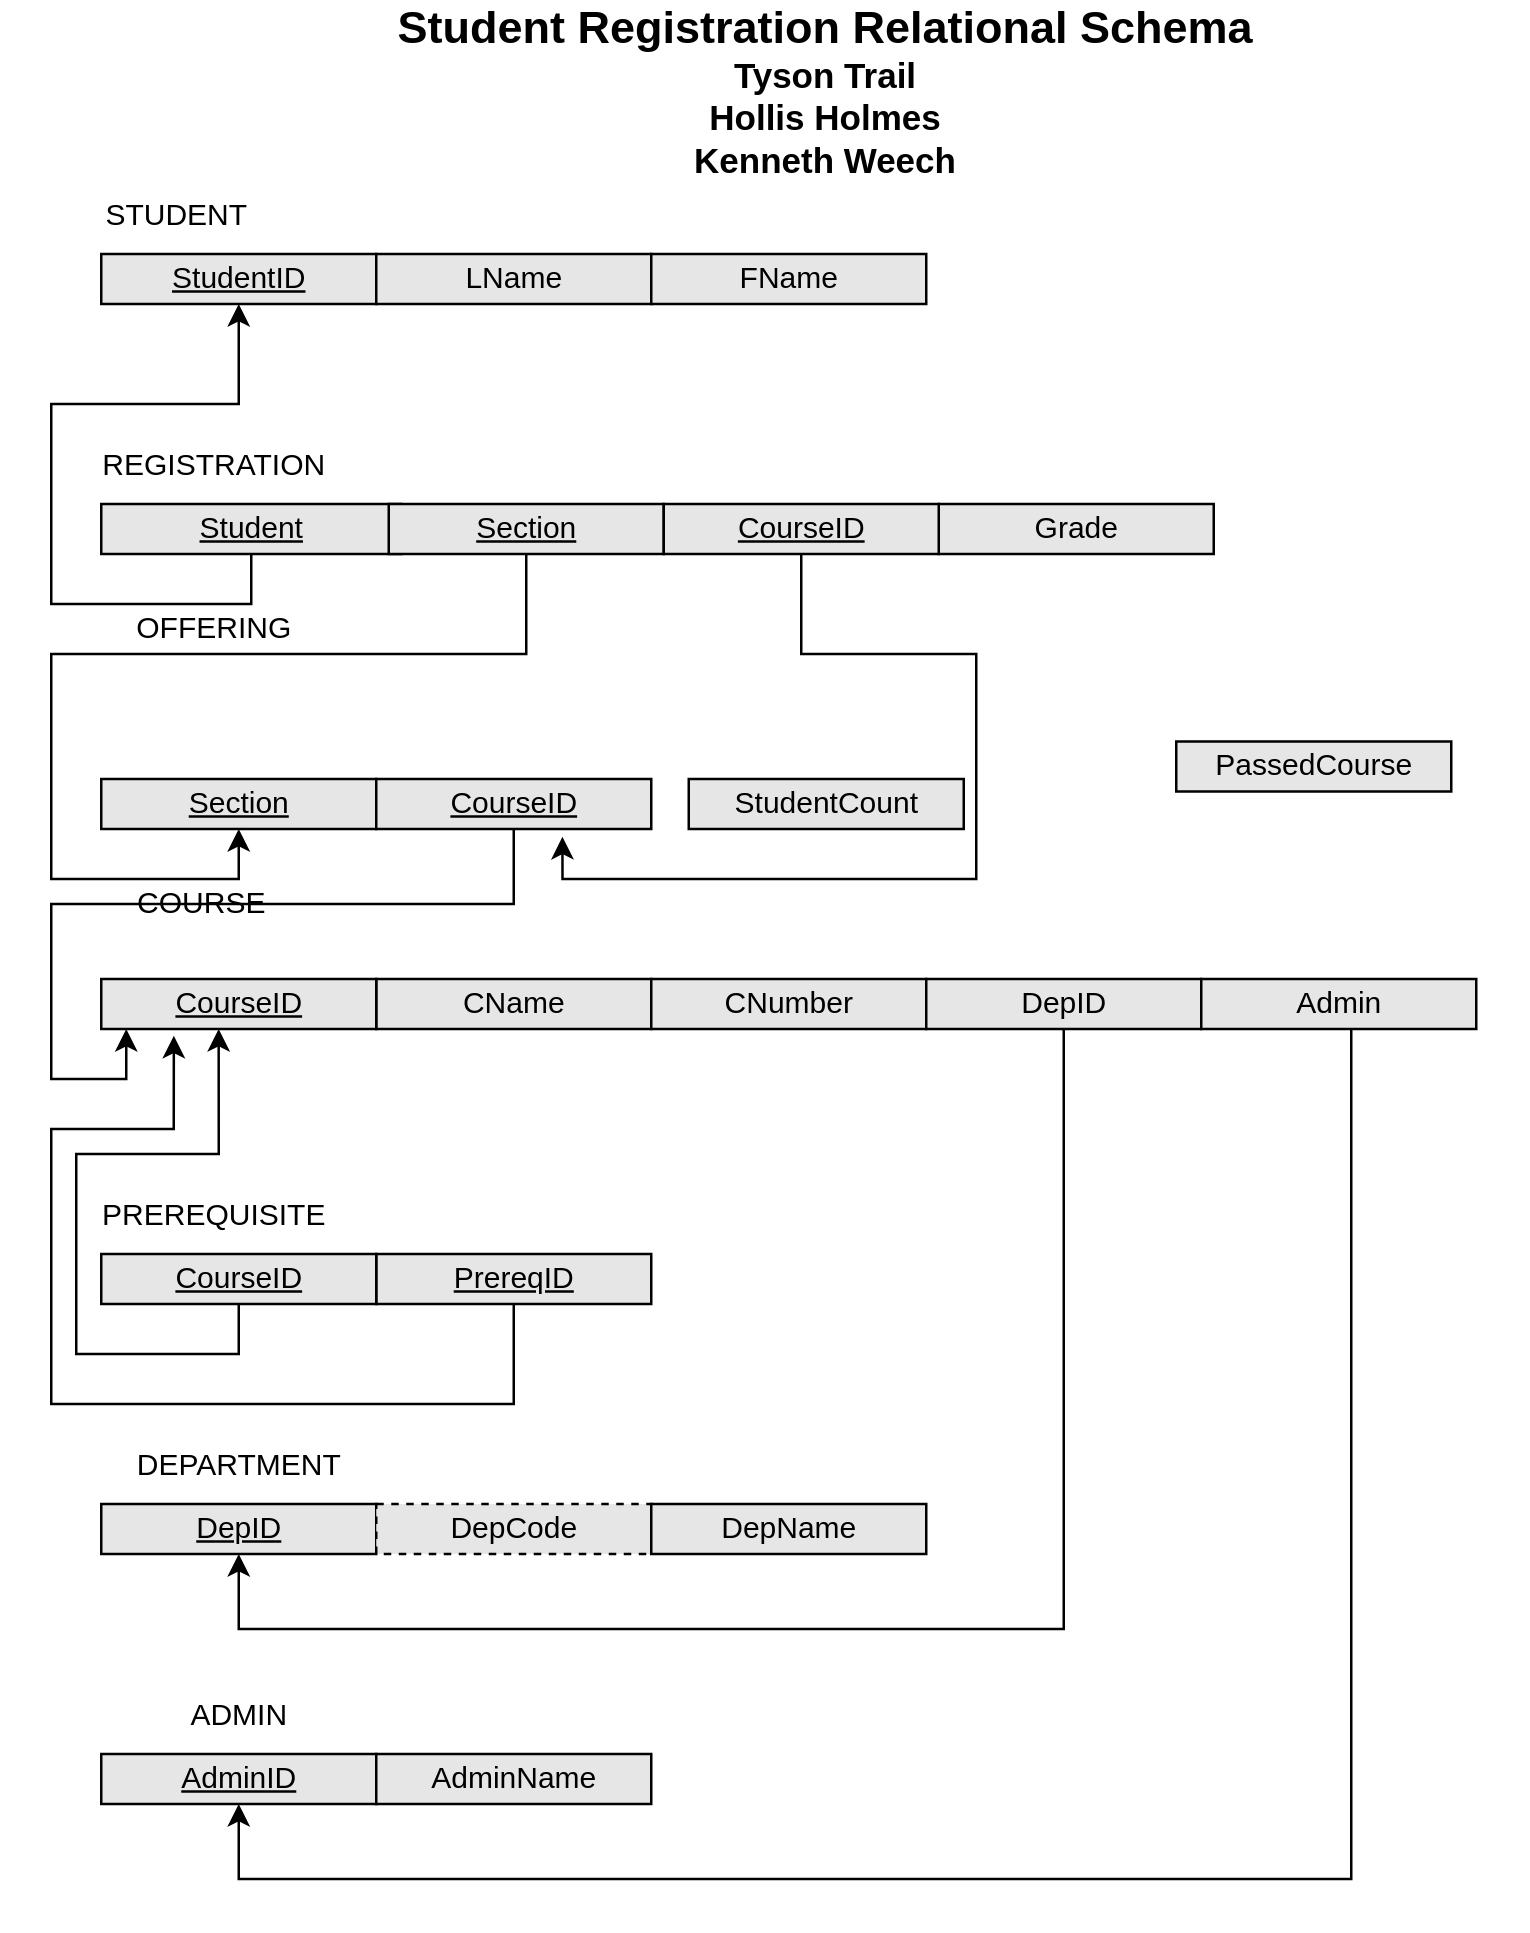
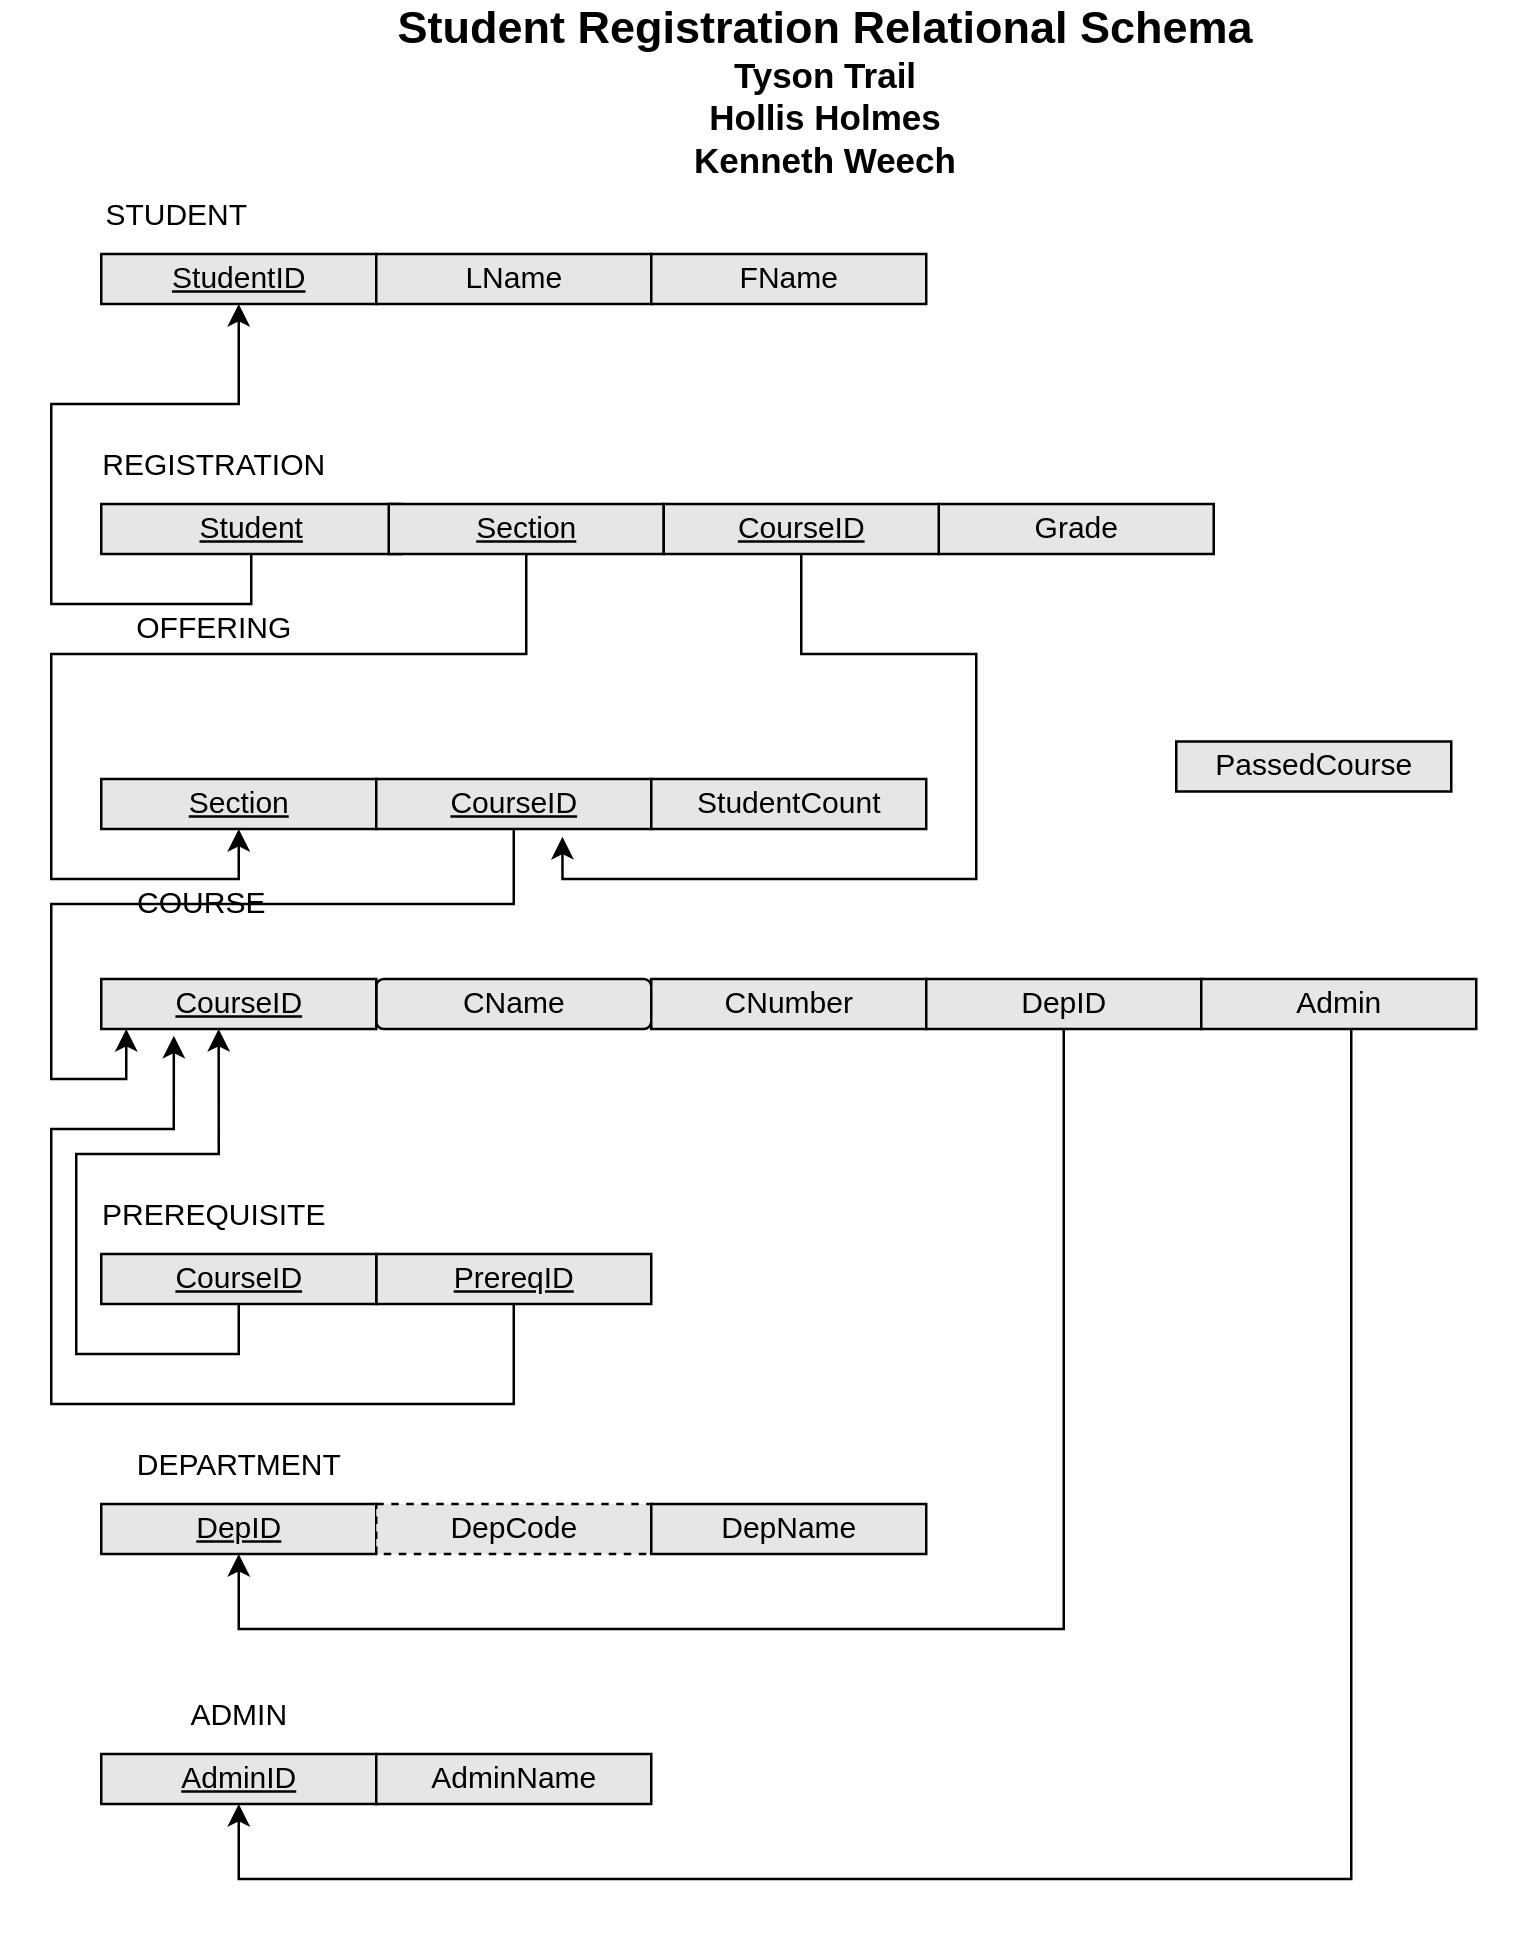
(826, 804) -> (789, 804)
(514, 1004) -> (514, 1004)
